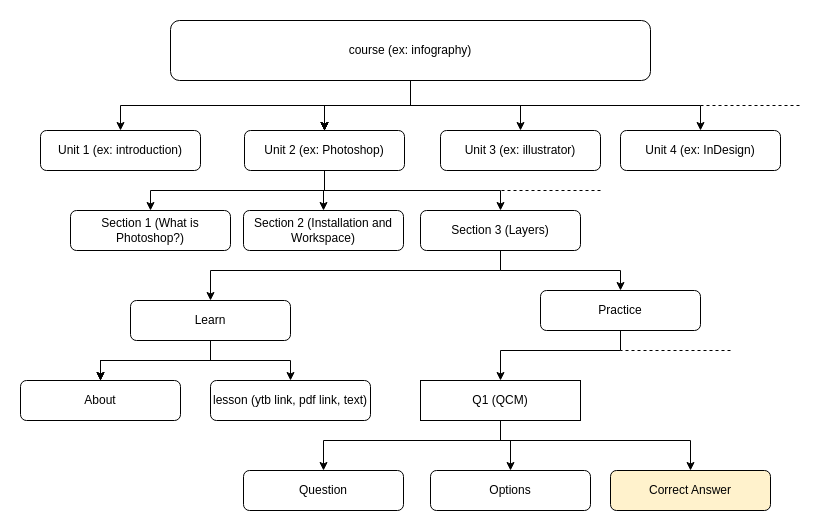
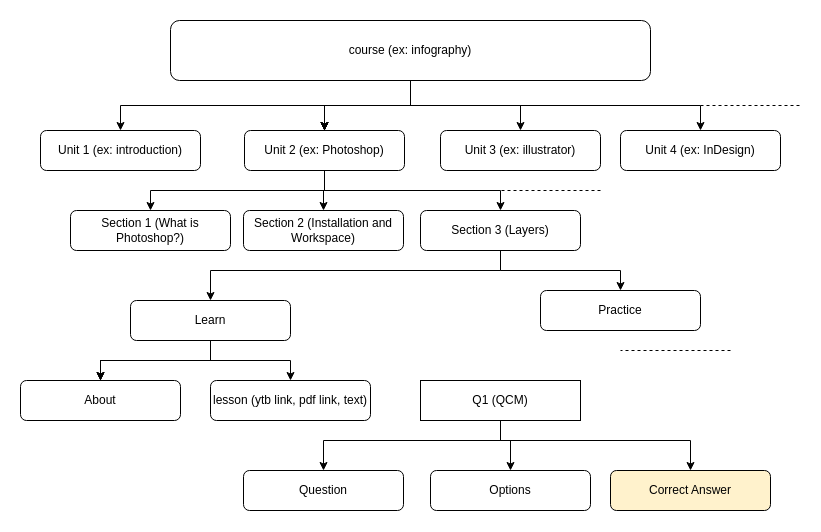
(560, 351) -> none
